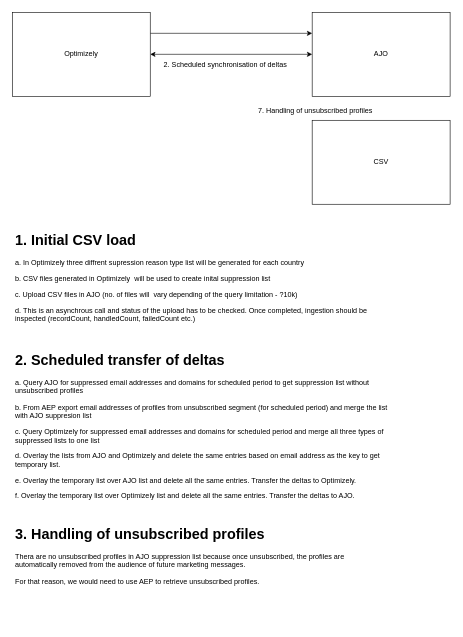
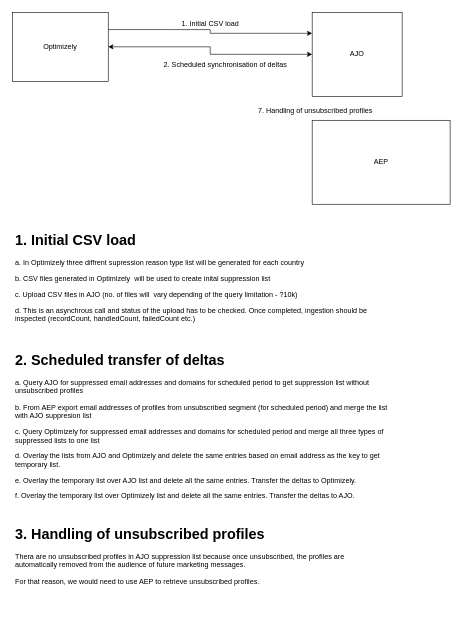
none -> (210, 24)
(81, 54) -> (60, 47)
(381, 54) -> (357, 54)
(381, 162) -> (381, 162)
